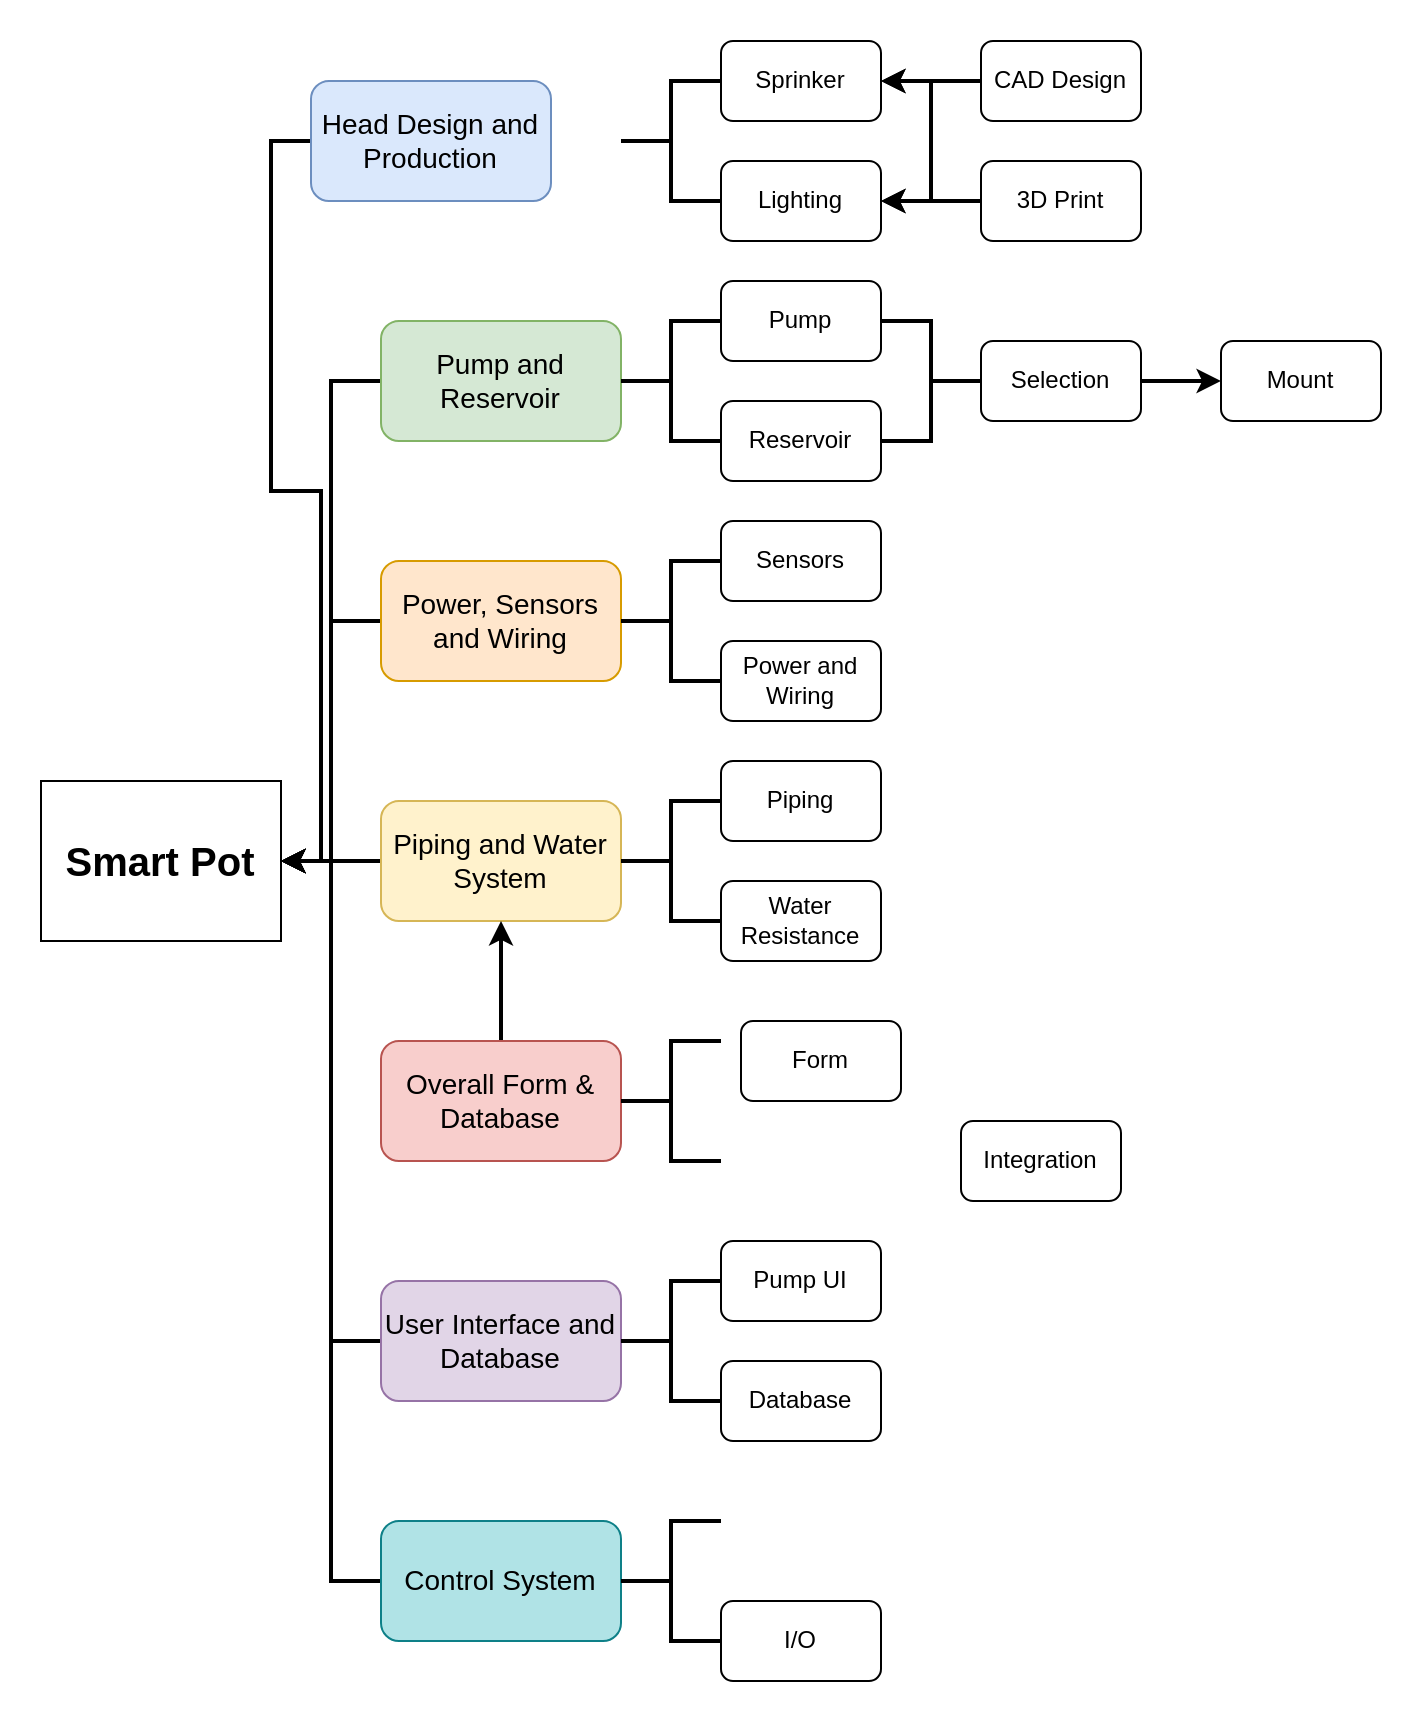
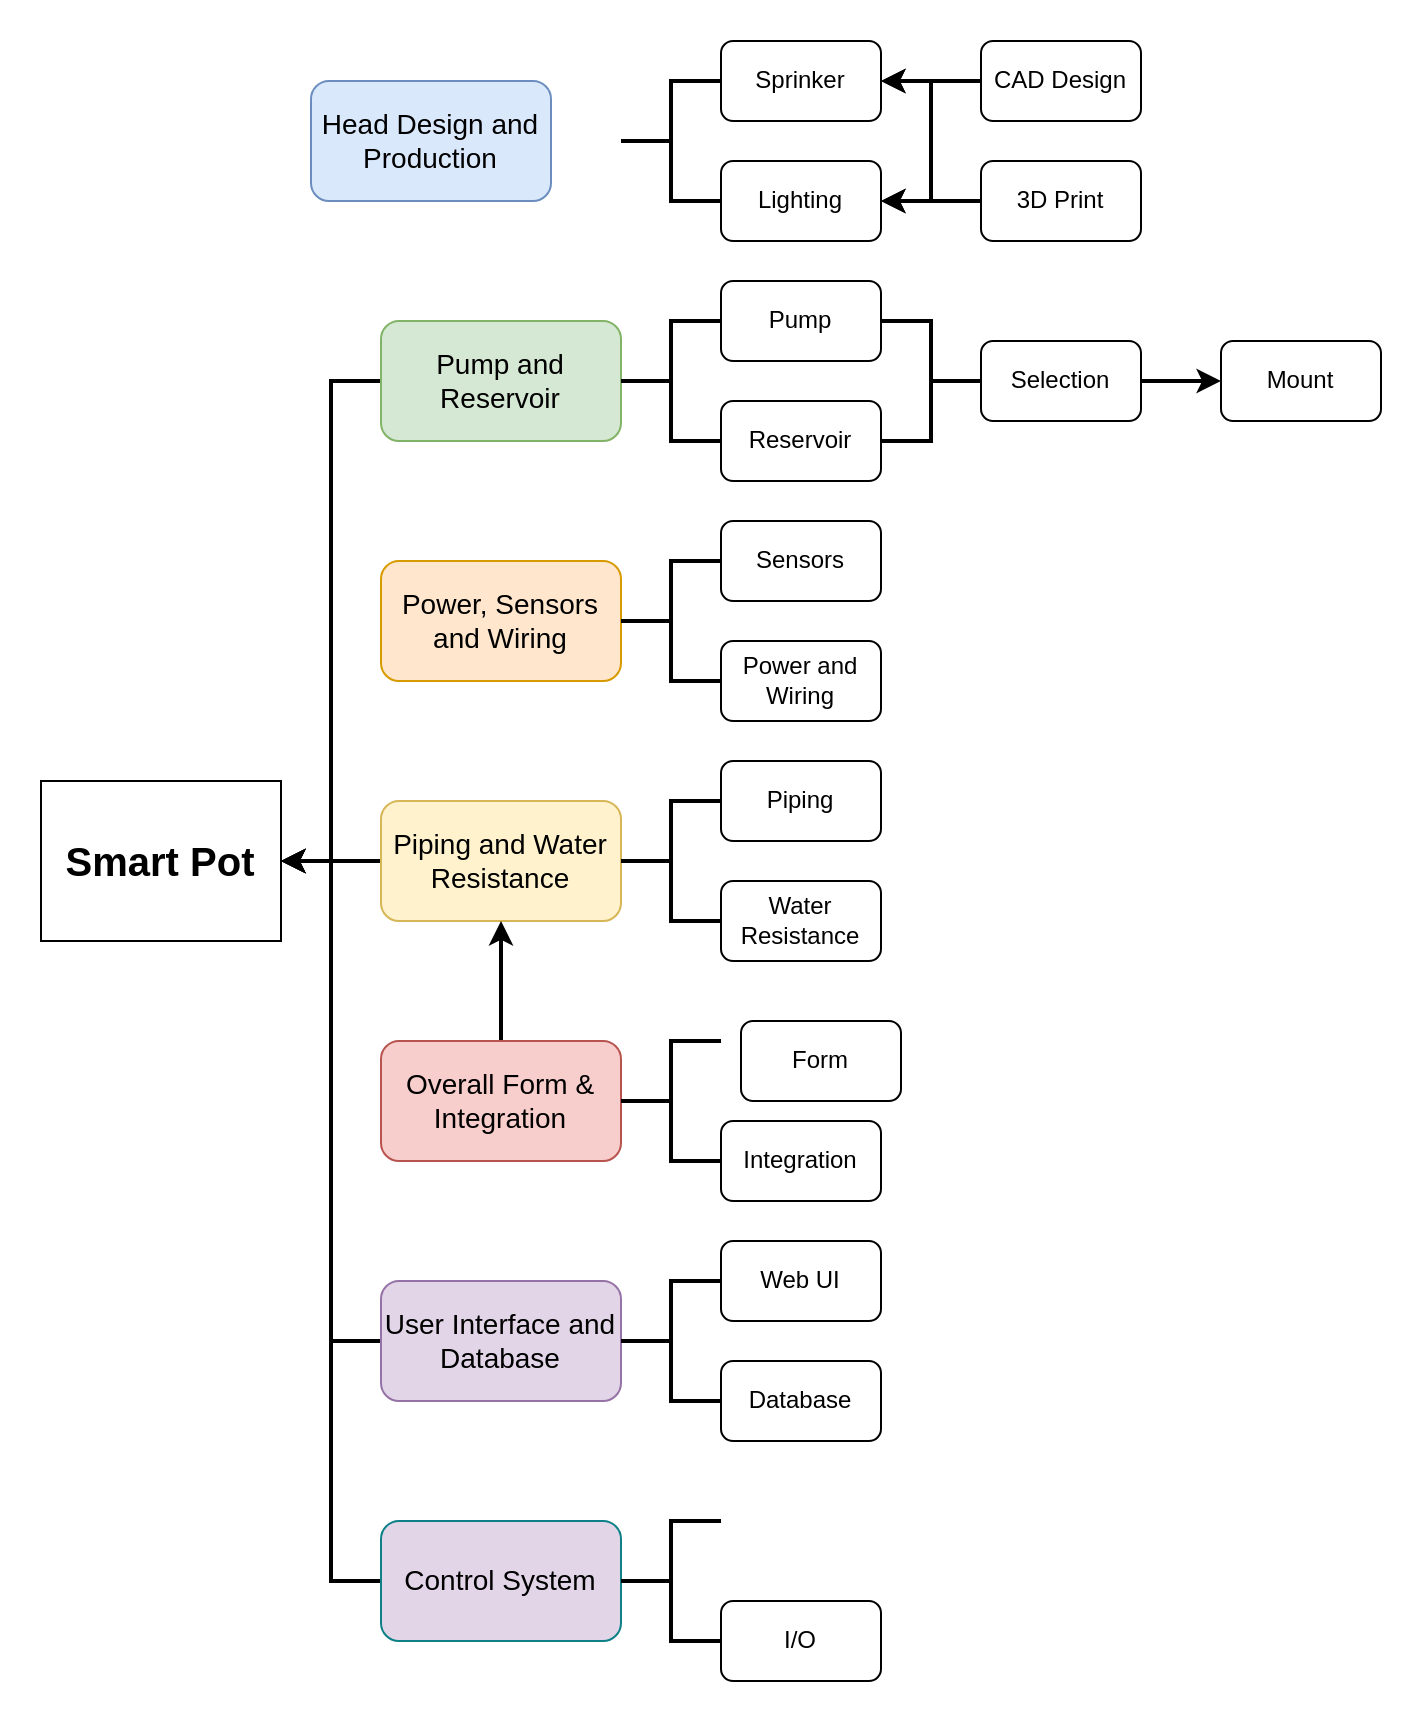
(284, 491) -> none
(358, 621) -> none
(501, 861) -> (501, 861)
(501, 1101) -> (501, 1101)
(1041, 1161) -> (801, 1161)
(801, 1281) -> (801, 1281)
(501, 1581) -> (501, 1581)
